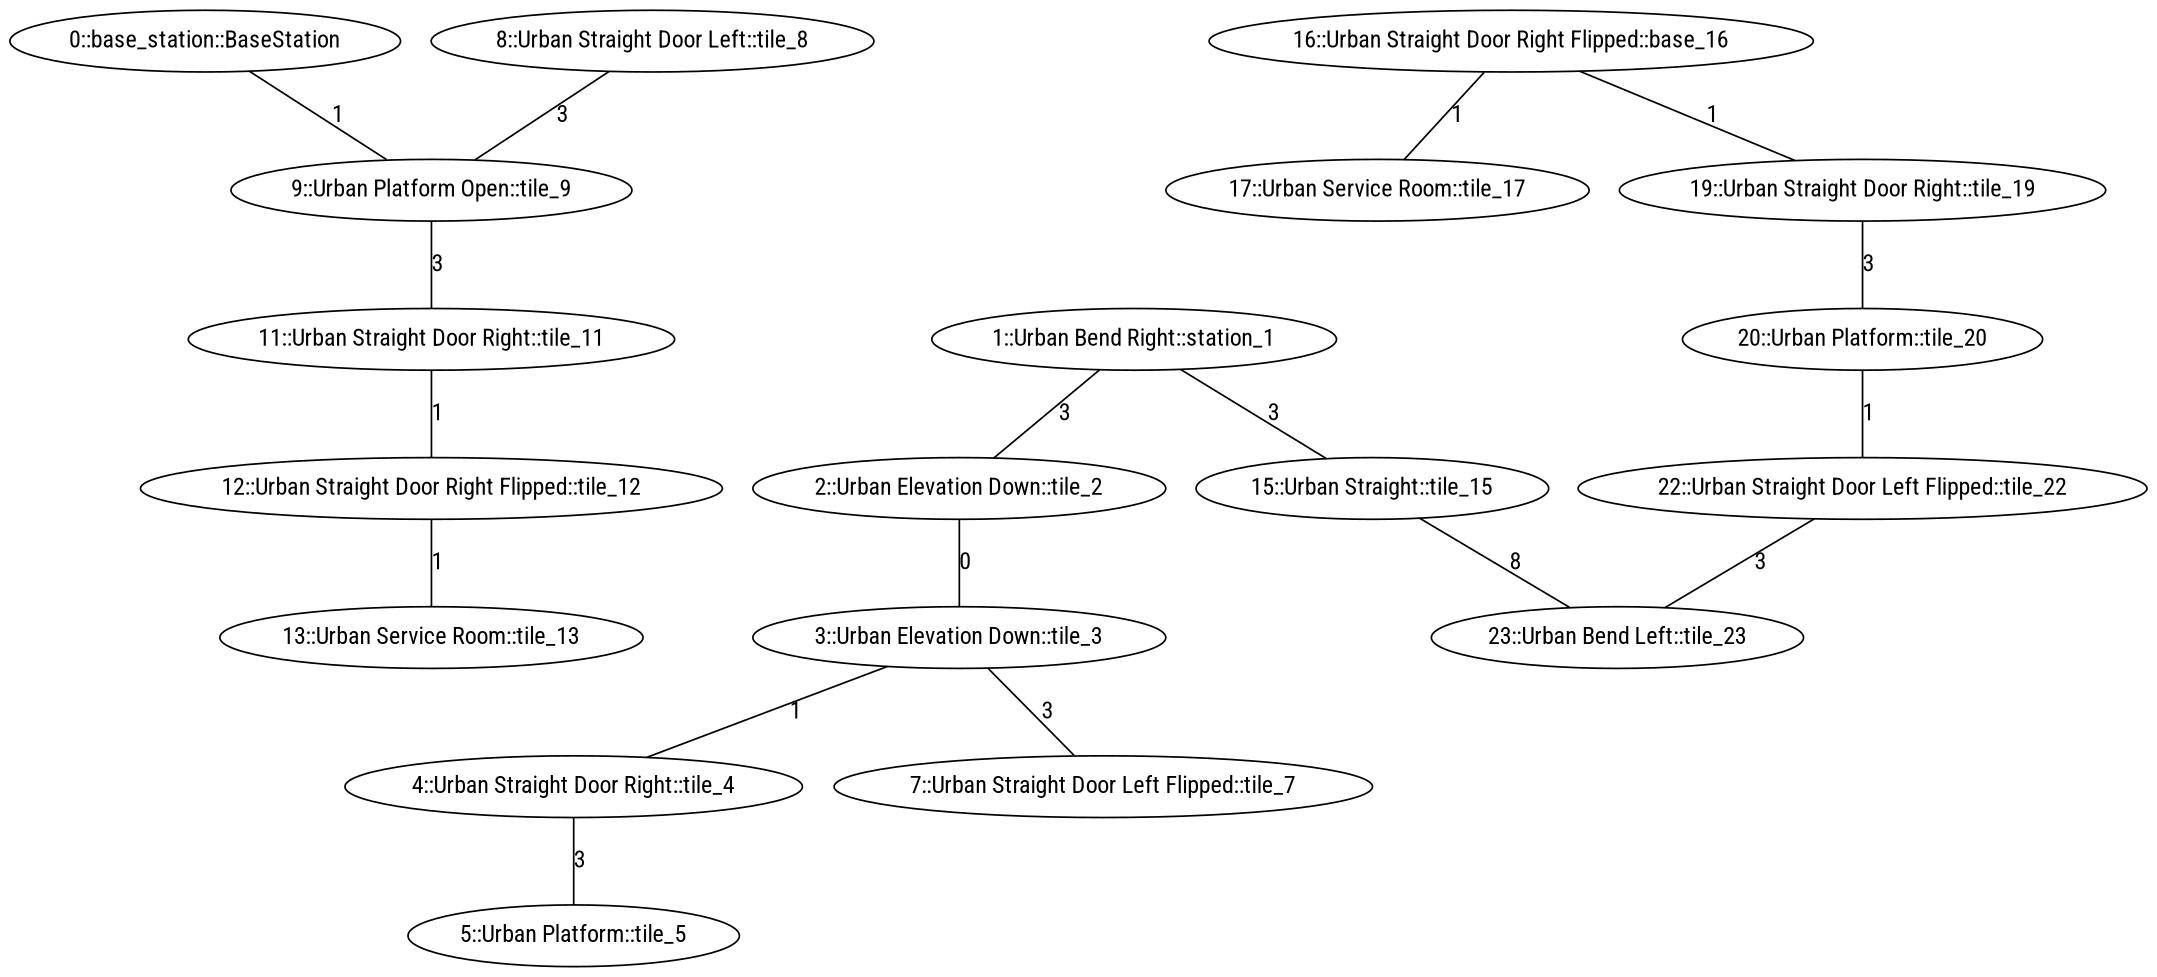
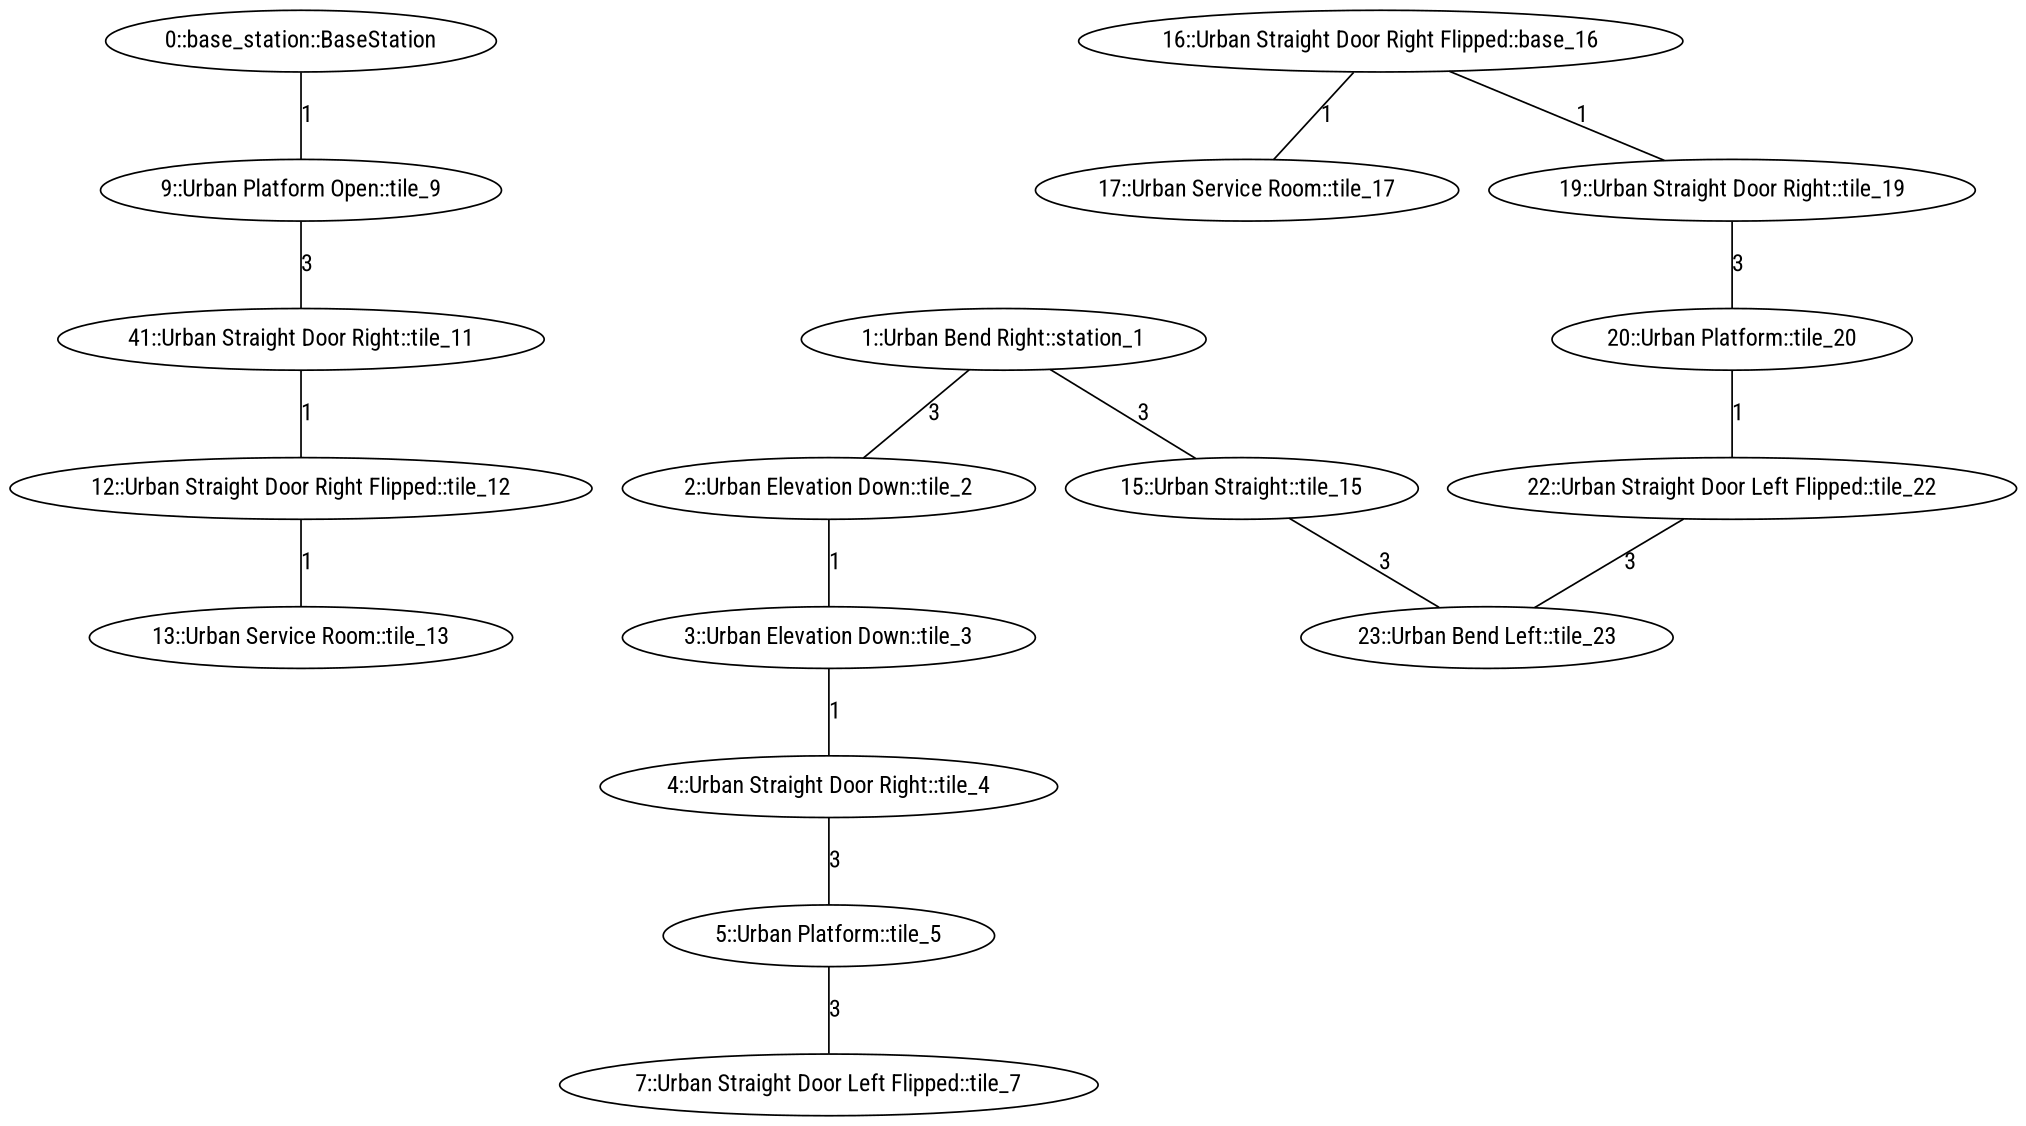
(653, 41) -> none
(431, 339) -> (301, 339)
(965, 563) -> (835, 563)
(1515, 563) -> (1385, 563)
(1031, 712) -> (829, 1010)
